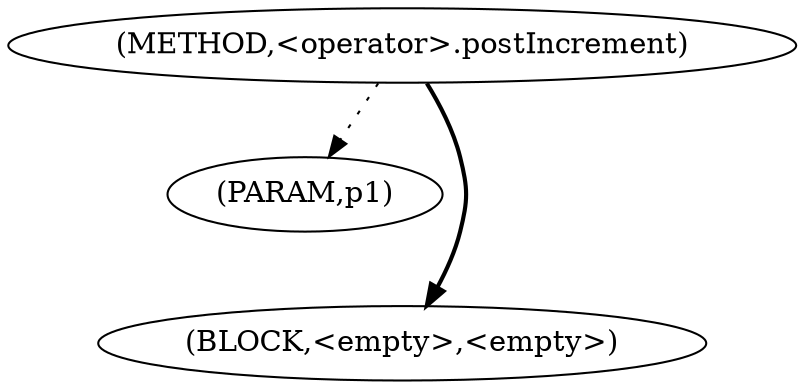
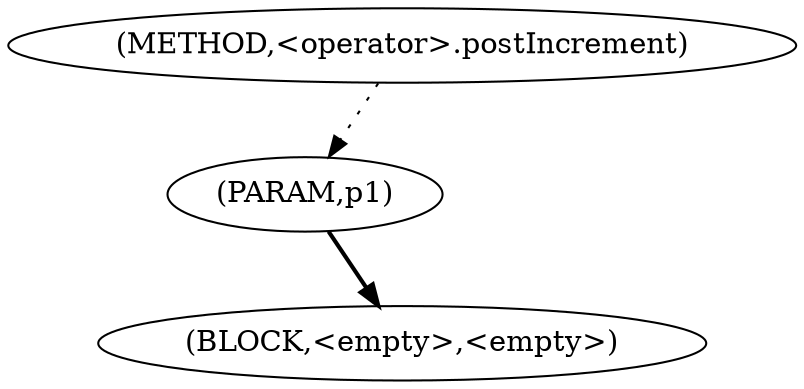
(465, 184) -> (348, 260)
